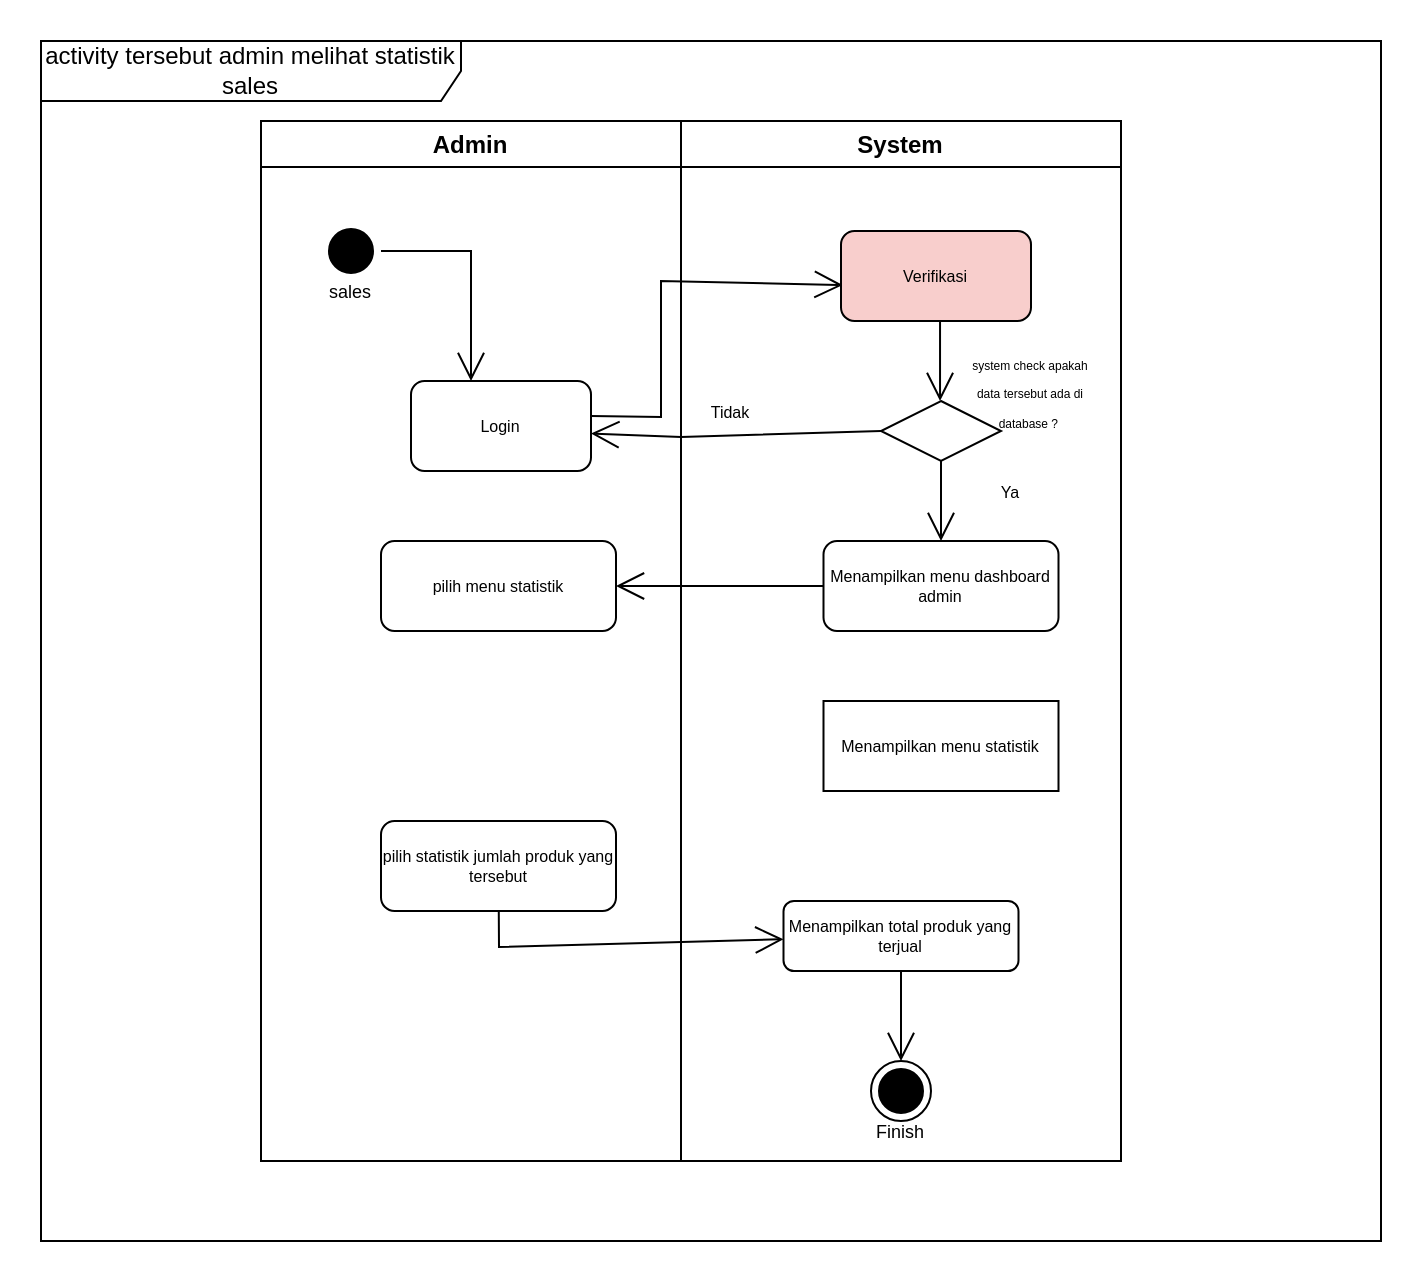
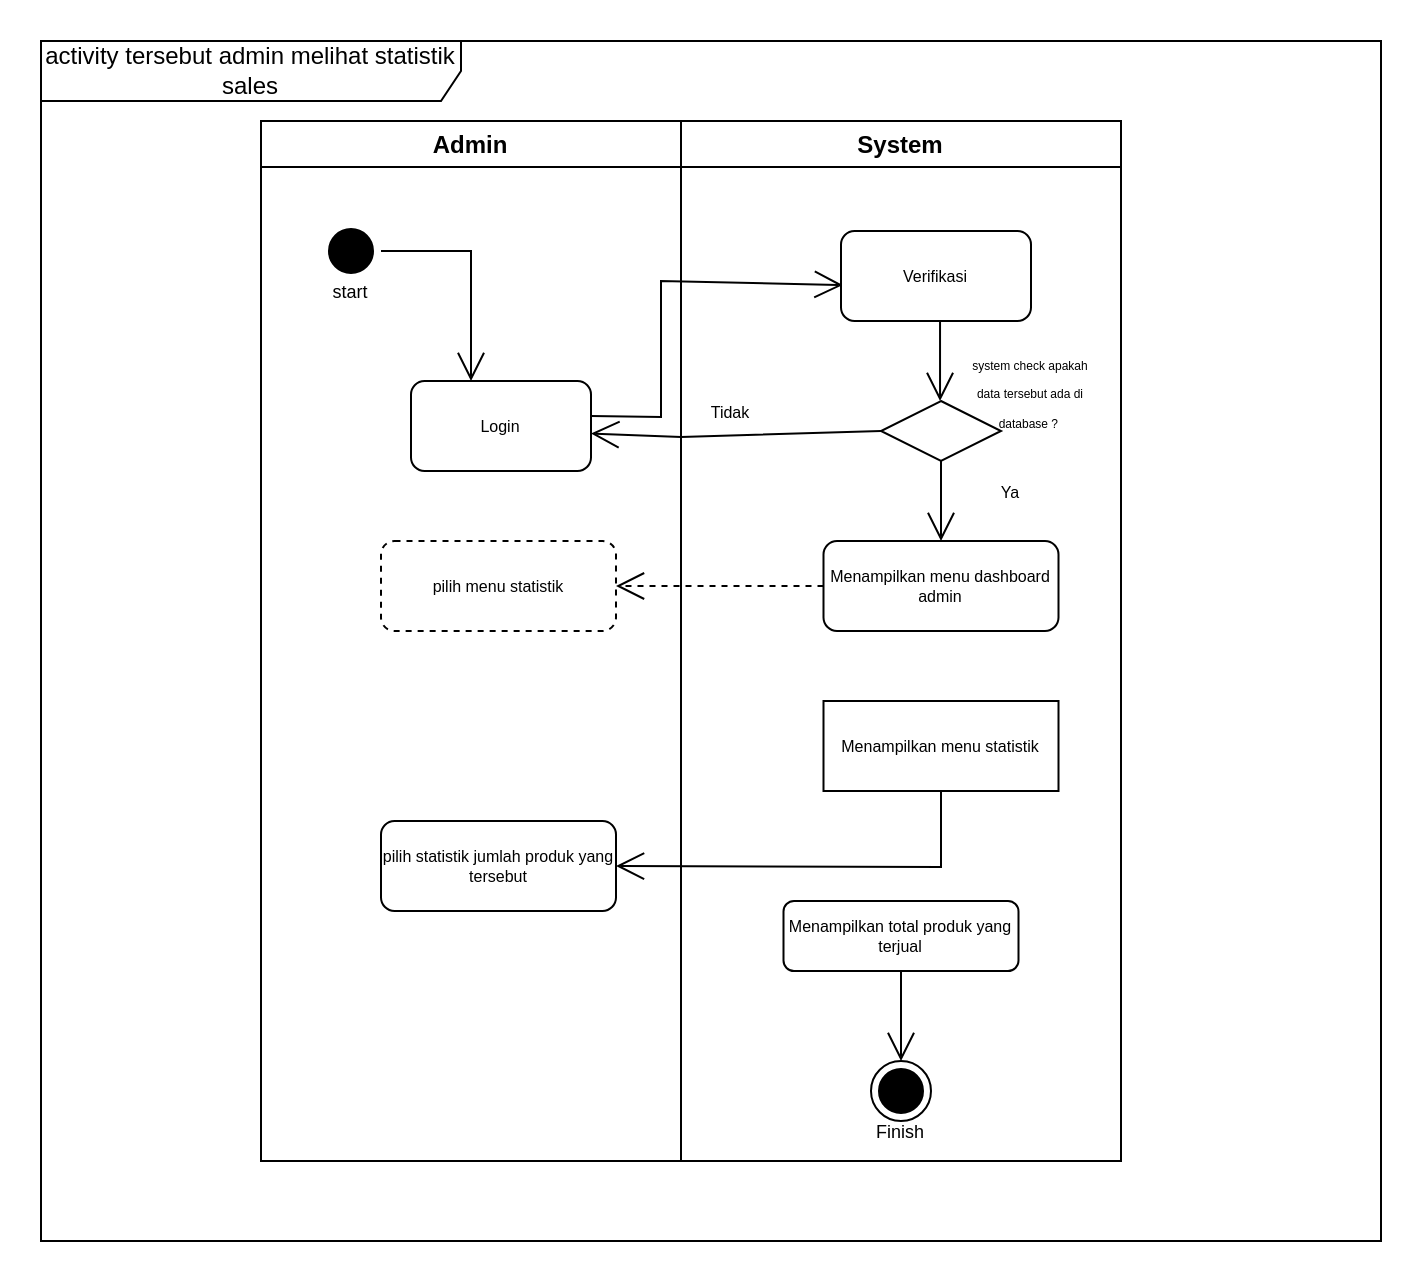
(936, 276) -> (936, 276)
(351, 291) -> (351, 291)
(499, 586) -> (499, 586)
(752, 586) -> (752, 586)
none -> (851, 867)
(570, 945) -> none
